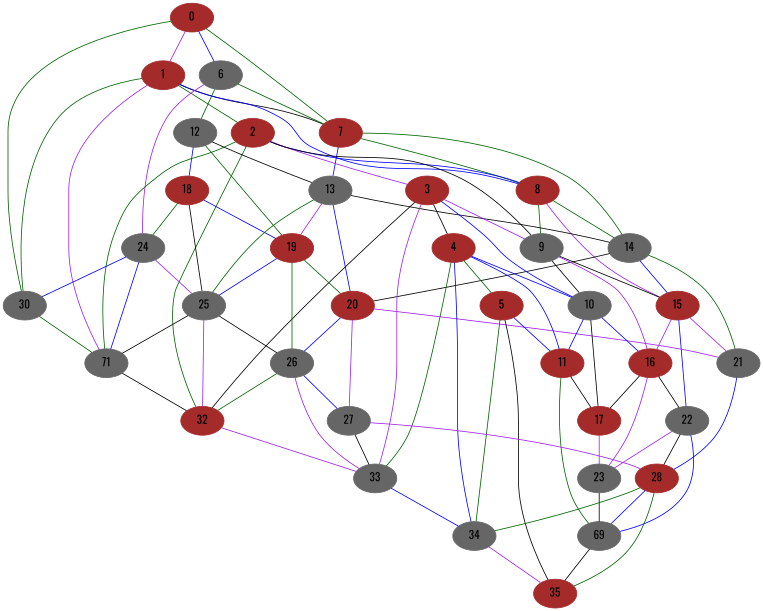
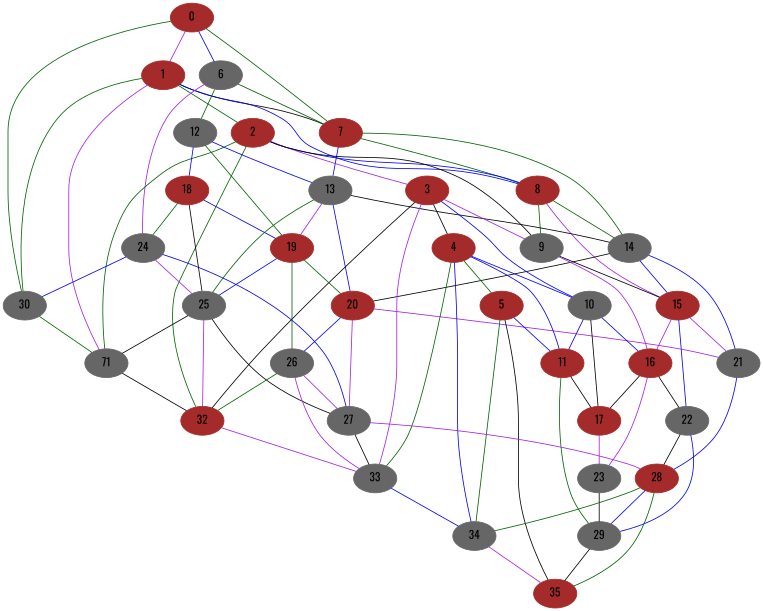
(262, 163) -> (262, 163)
(566, 277) -> none
(705, 290) -> (705, 290)
(125, 306) -> (275, 308)
(248, 334) -> (260, 375)
(320, 392) -> (320, 392)
(643, 450) -> none
(599, 536) -> (599, 536)
